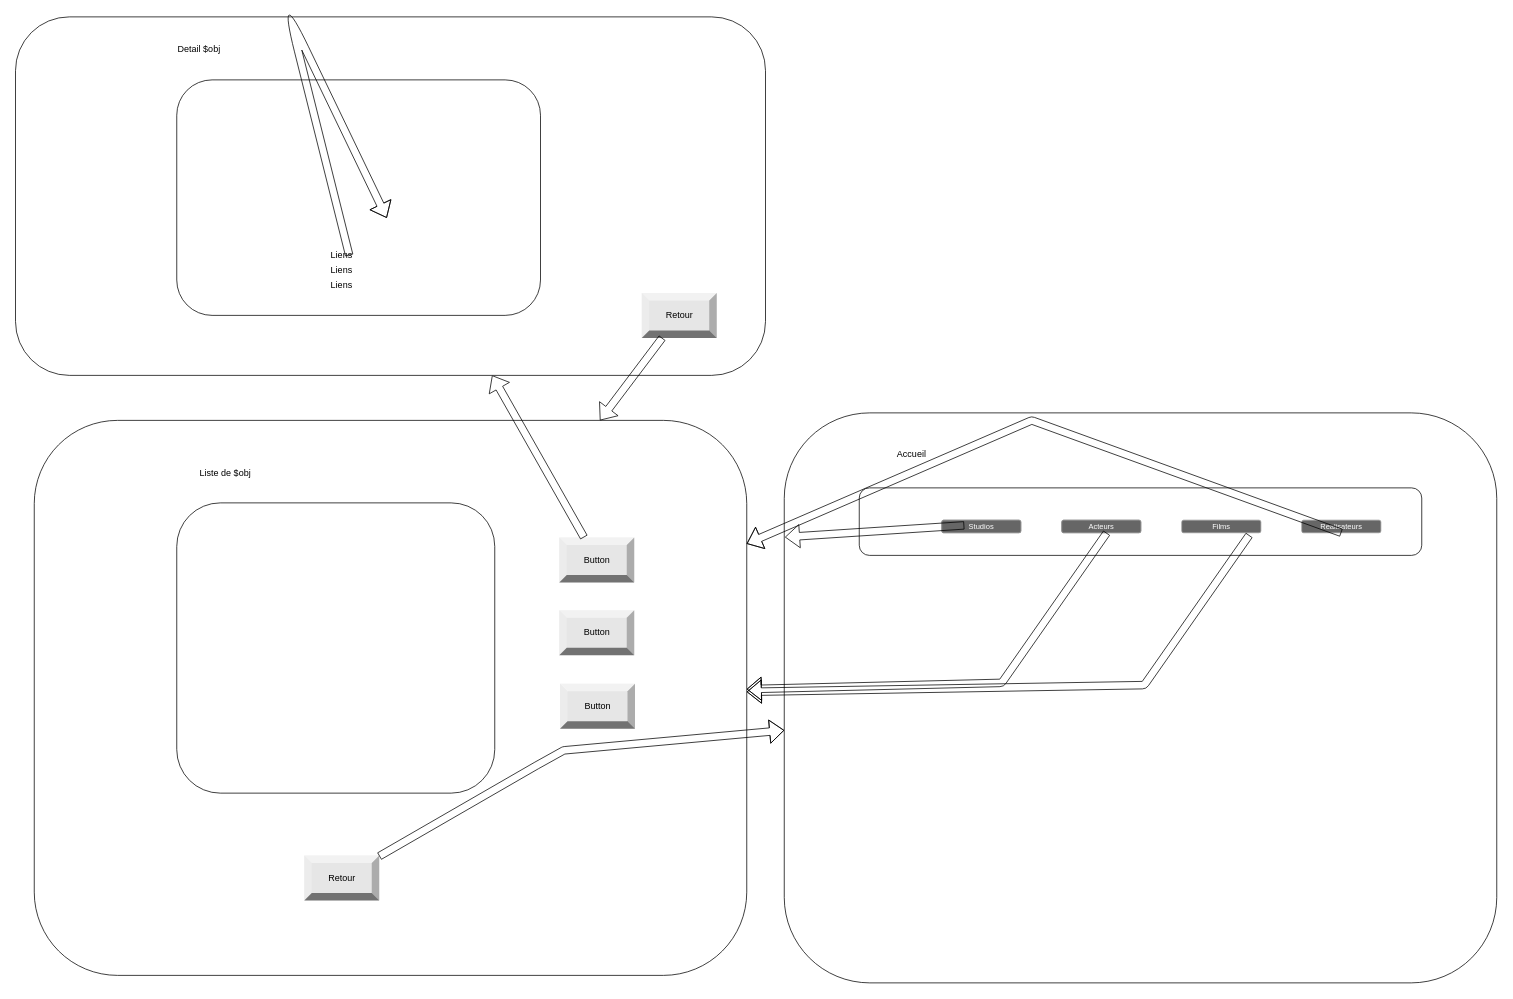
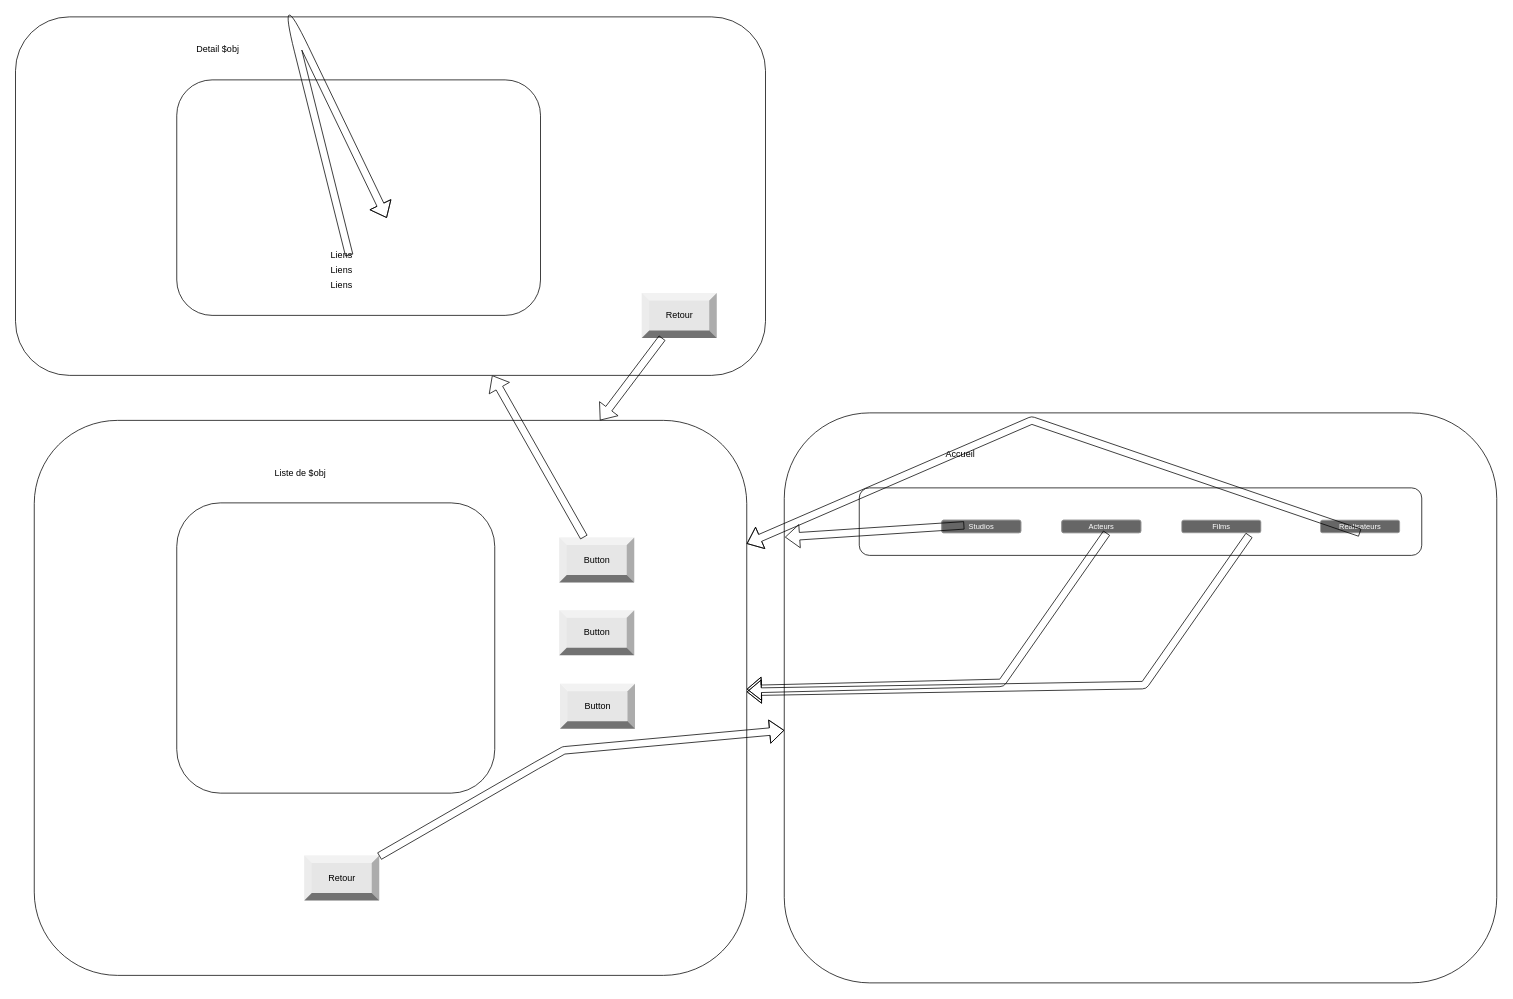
(199, 49) -> (218, 49)
(912, 454) -> (960, 454)
(225, 473) -> (300, 473)
(1341, 526) -> (1360, 526)
